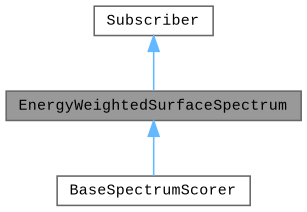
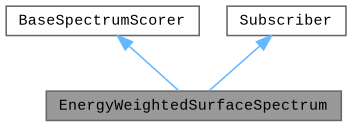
(154, 156) -> (154, 69)
